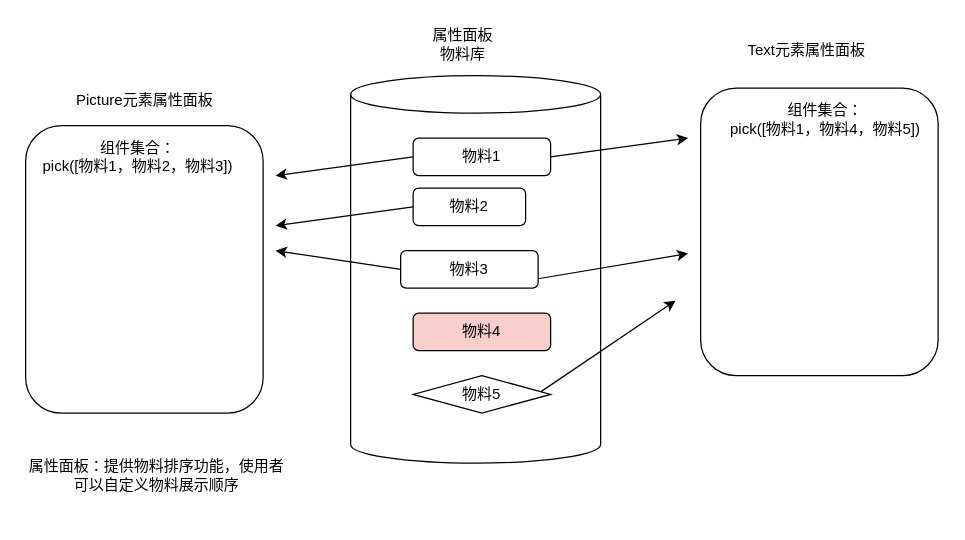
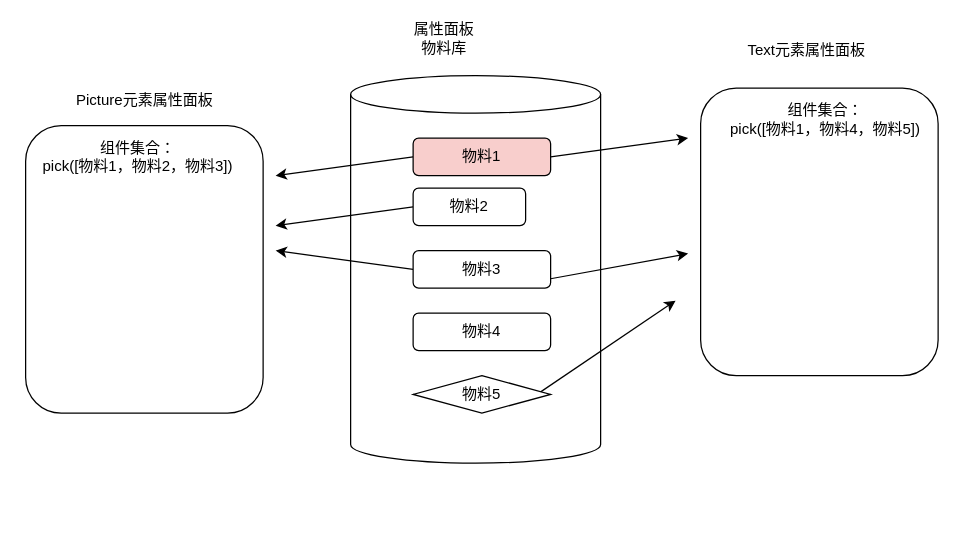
(463, 44) -> (444, 38)
(482, 157) -> (482, 157)
(469, 269) -> (482, 269)
(482, 332) -> (482, 332)
(157, 476) -> none
